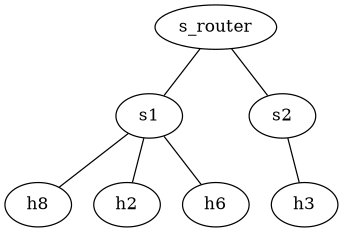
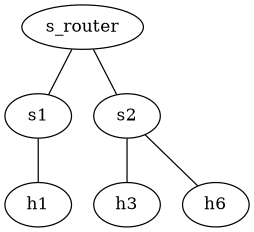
(183, 160) -> (171, 160)
(38, 205) -> (38, 205)
(127, 205) -> none
